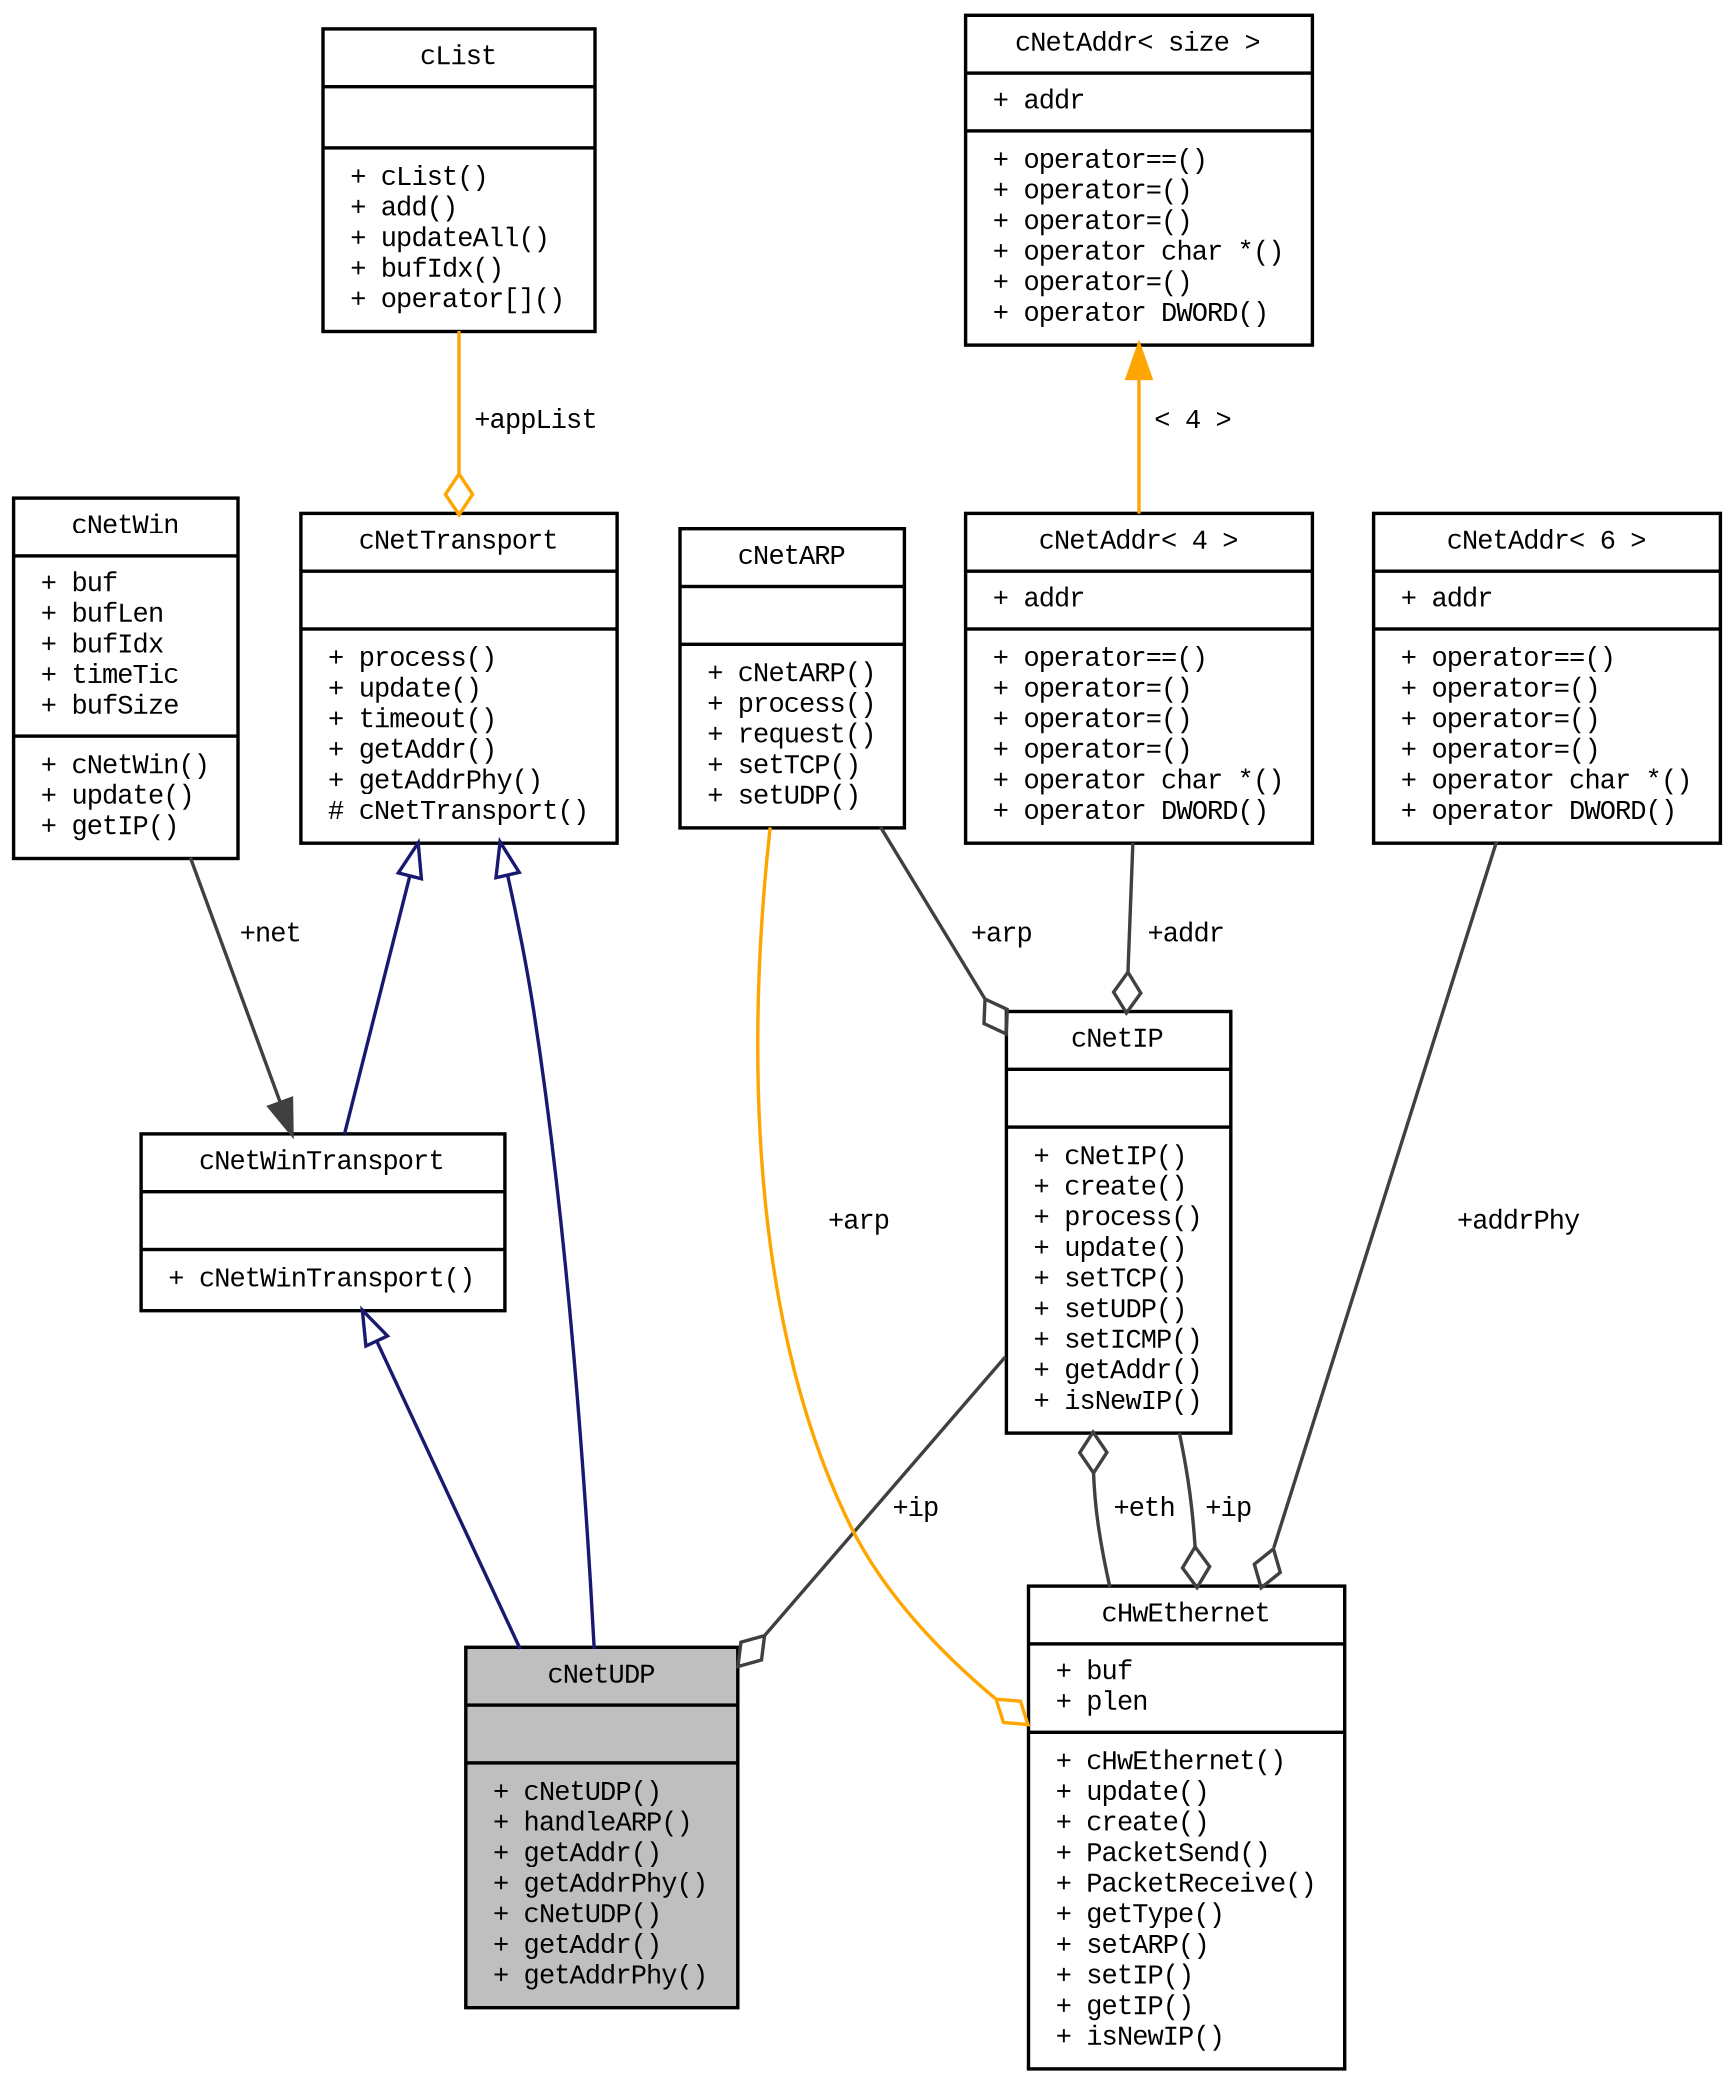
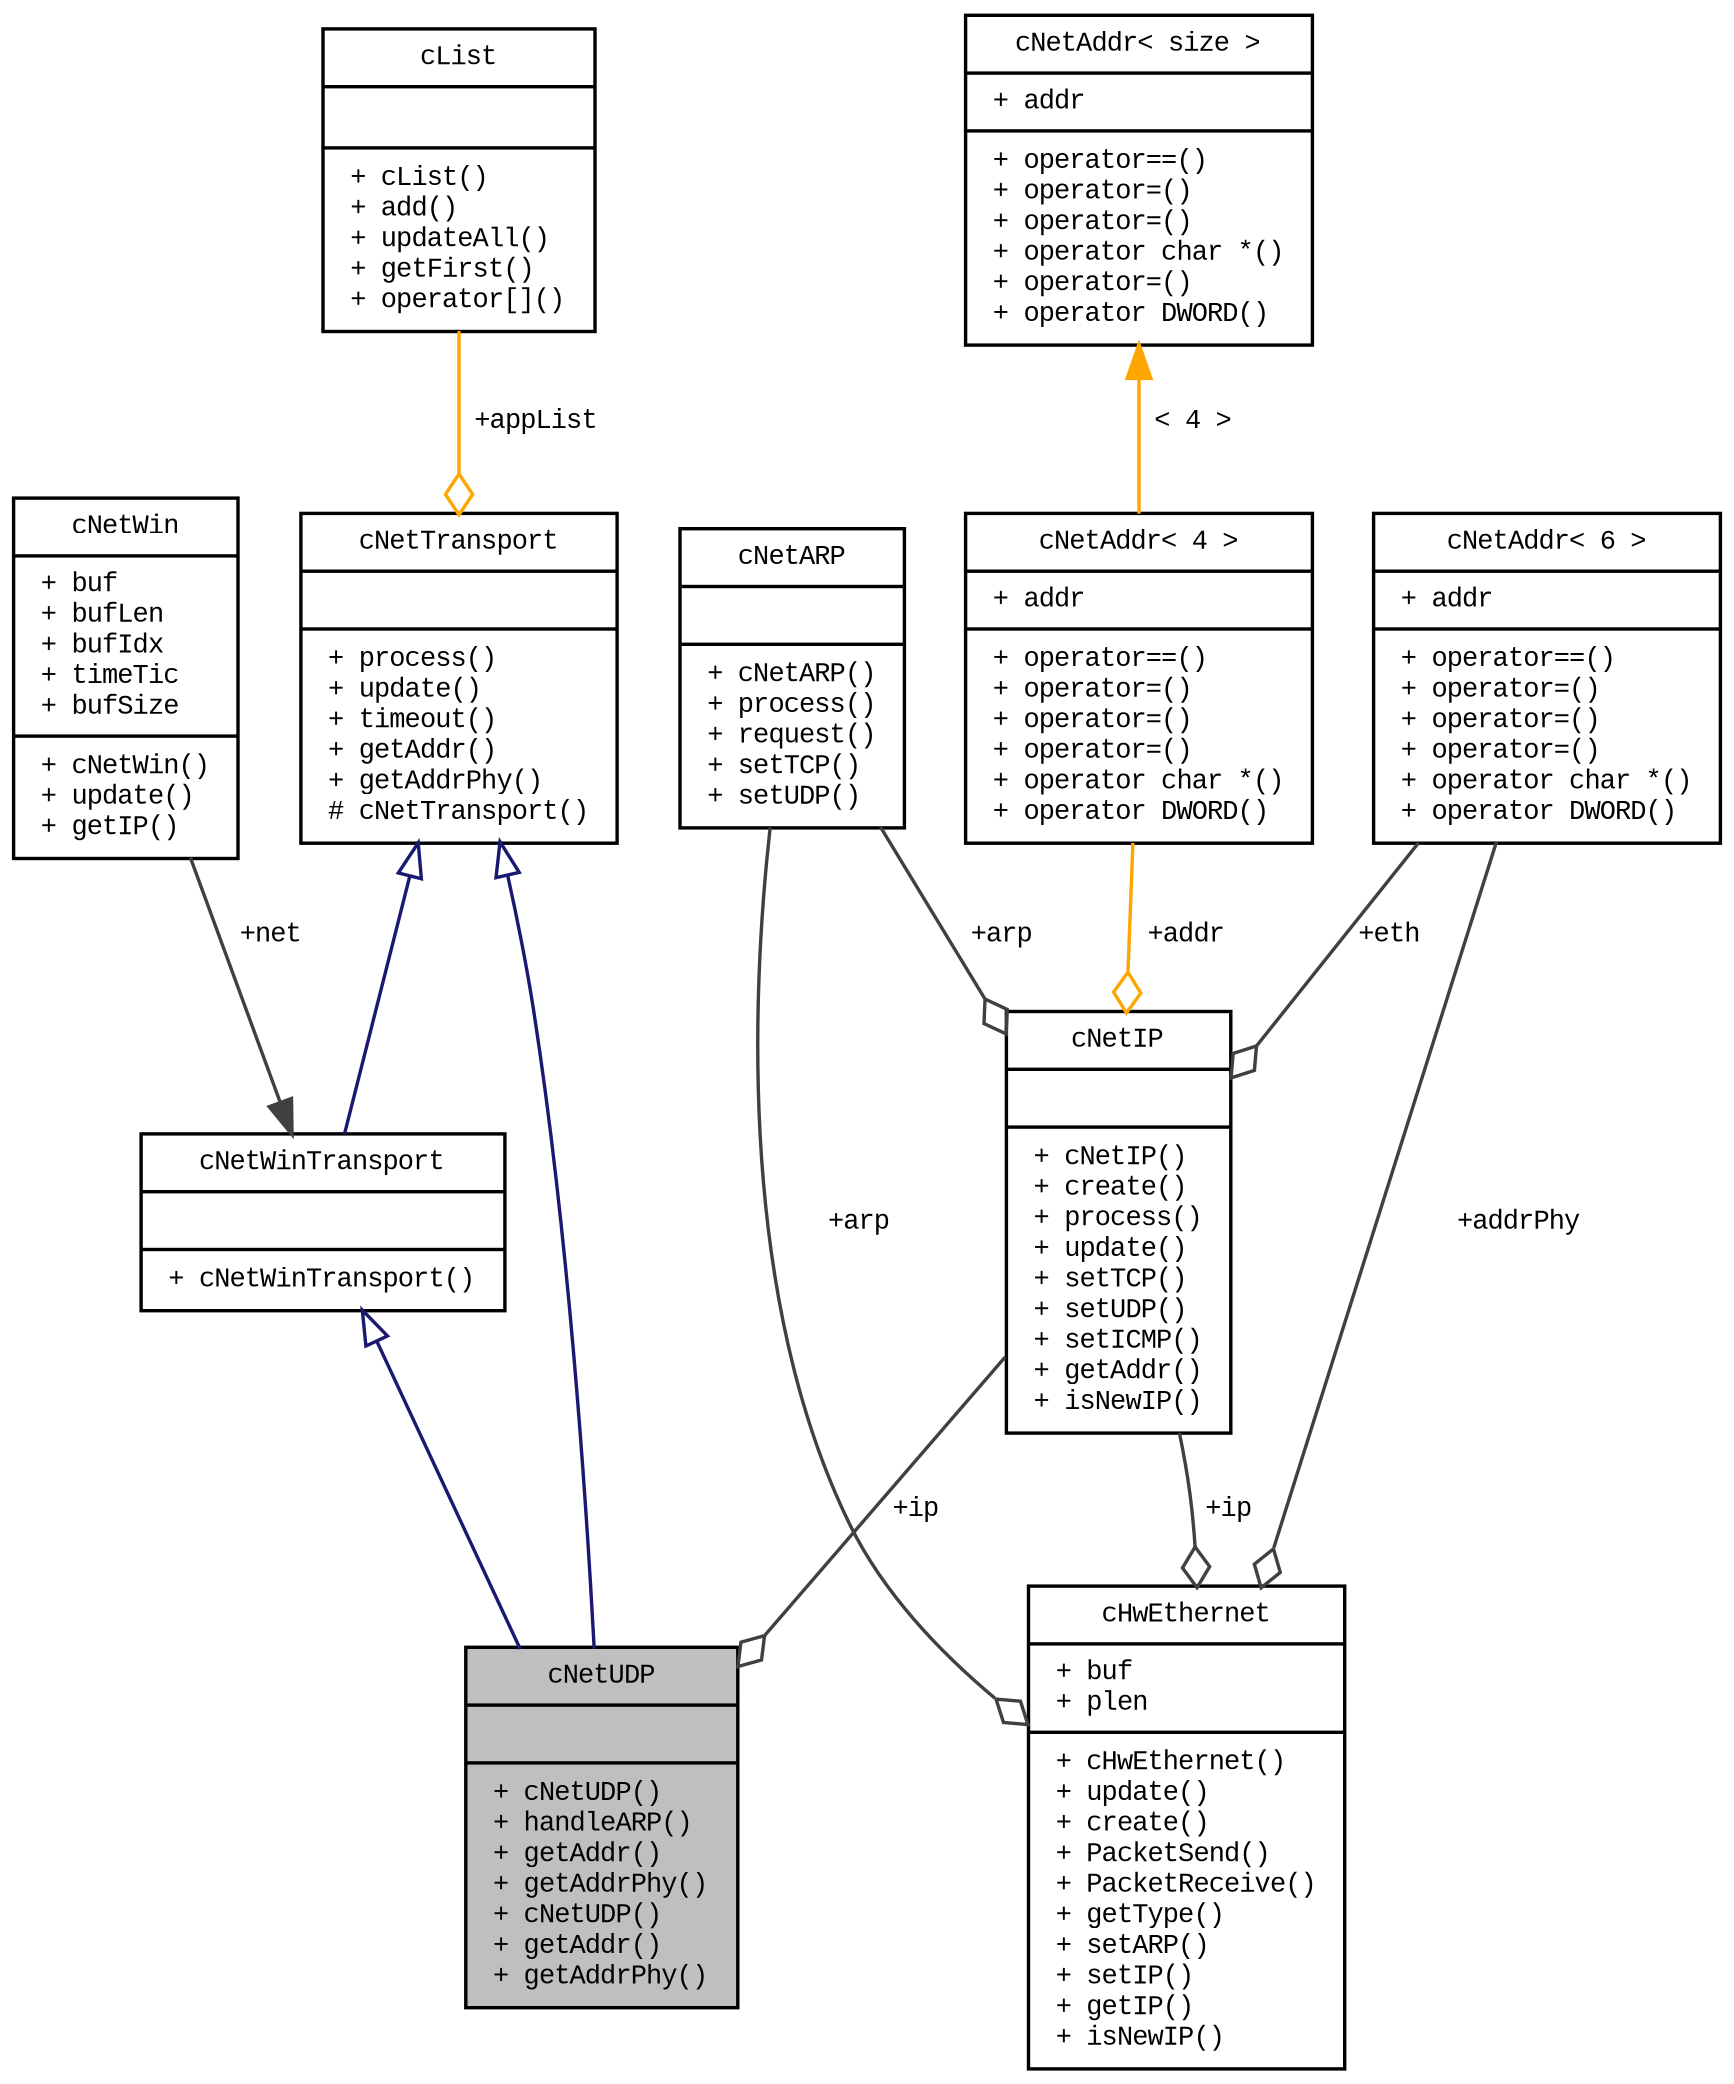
(428, 269) -> (444, 269)
(1130, 907) -> (1130, 907)
(779, 1295) -> (779, 1295)
(1099, 1530) -> (1338, 944)
